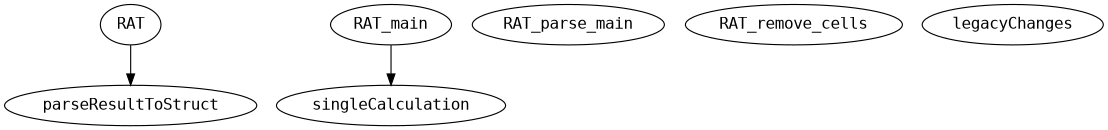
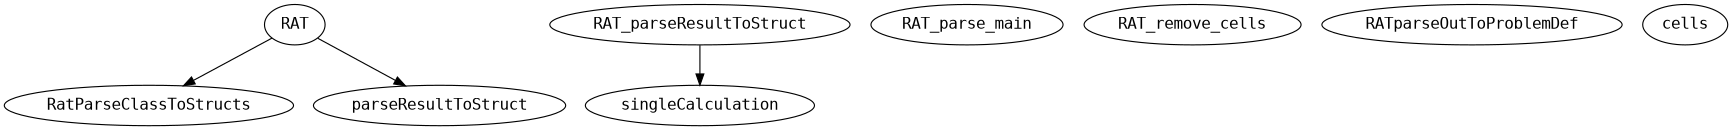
(391, 25) -> (700, 25)
(1013, 25) -> (1685, 25)
none -> (1472, 25)
none -> (149, 105)
